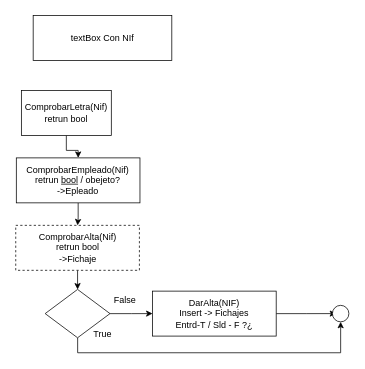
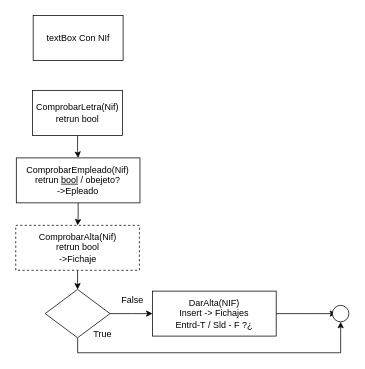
(103, 38) -> (78, 38)
(66, 113) -> (78, 113)
(125, 300) -> (133, 300)
